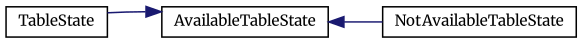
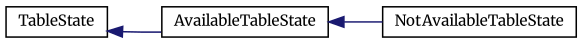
(126, 12) -> (142, 32)
